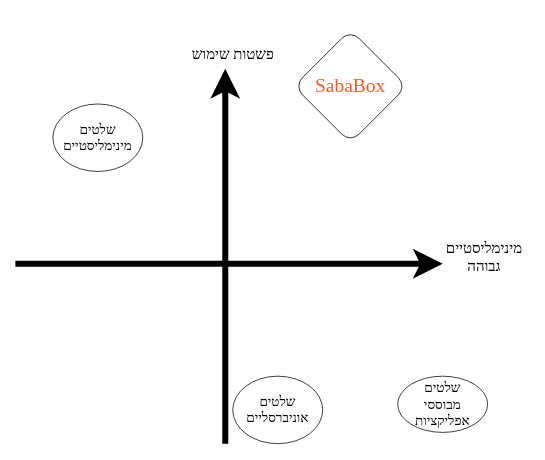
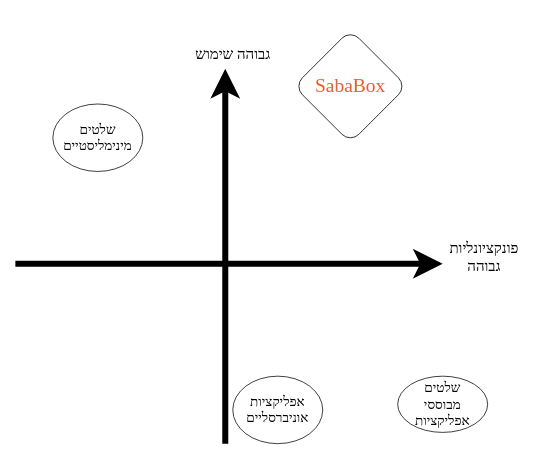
(233, 54) -> (233, 54)
(485, 256) -> (485, 256)
(278, 410) -> (278, 410)
